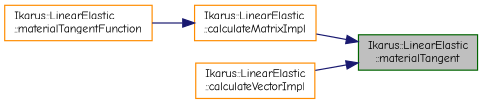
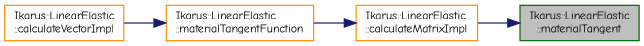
(331, 68) -> (139, 23)
